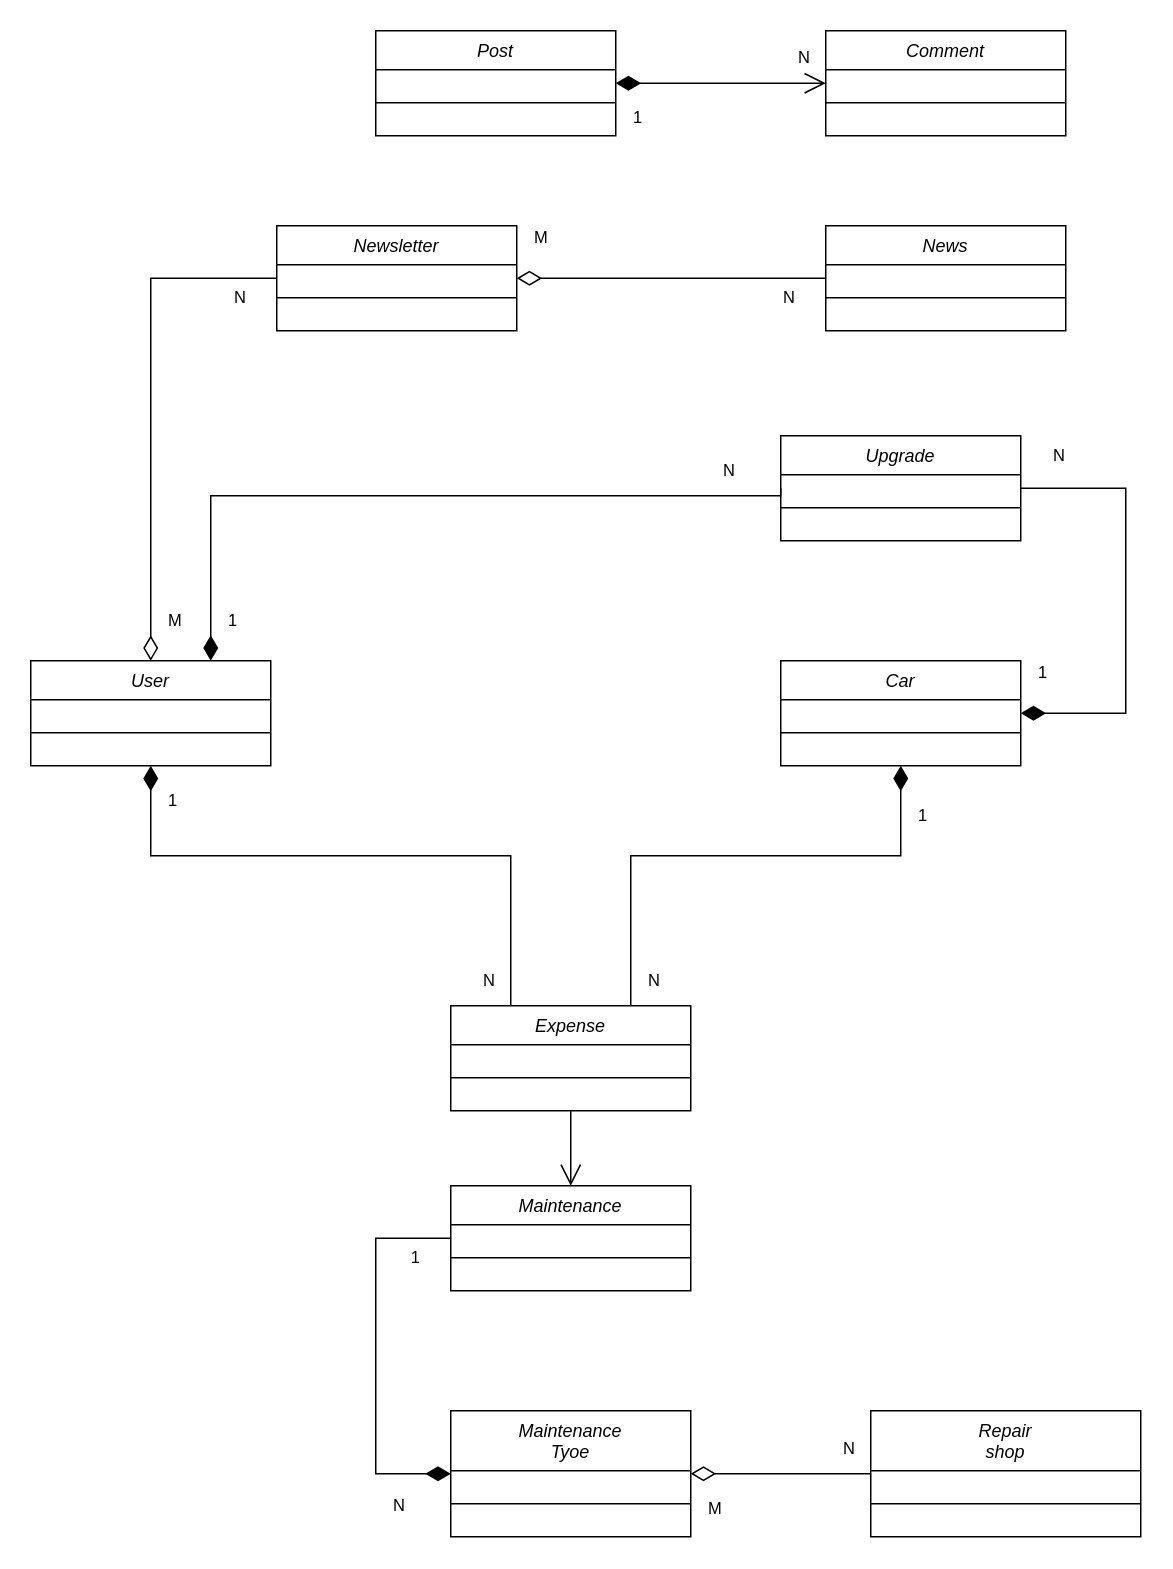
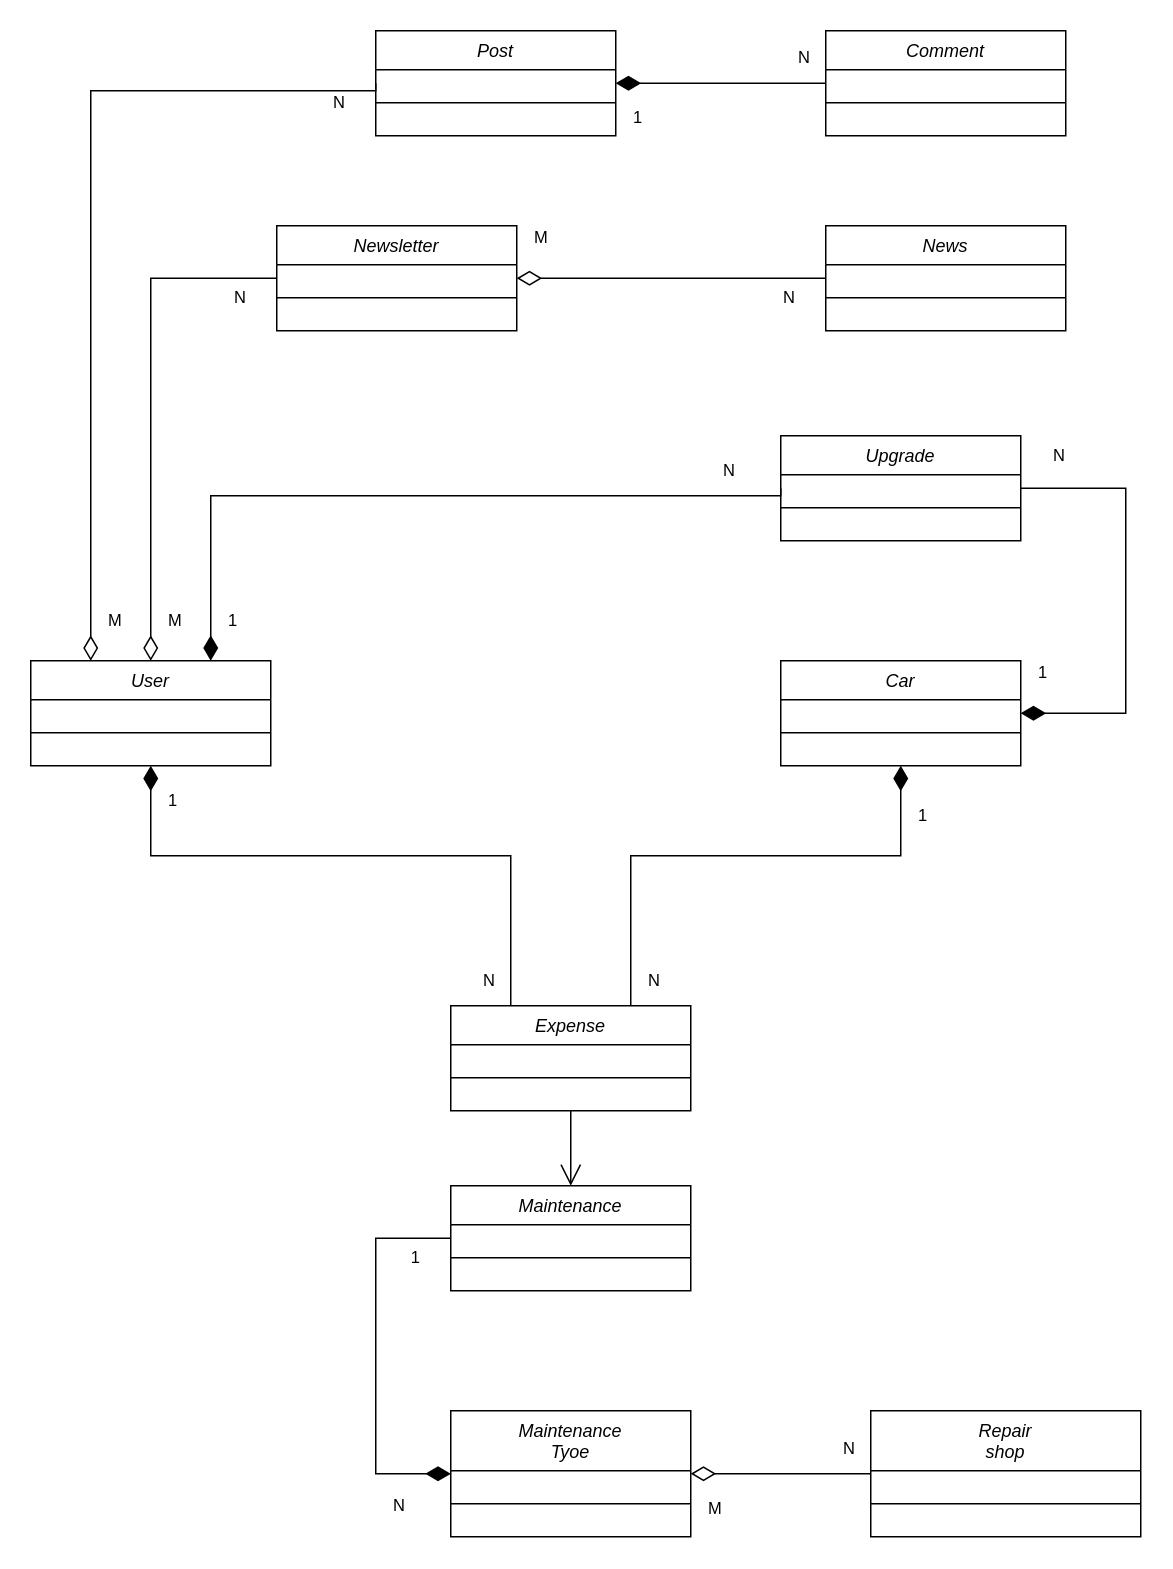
(819, 83) -> (819, 83)
none -> (91, 223)
